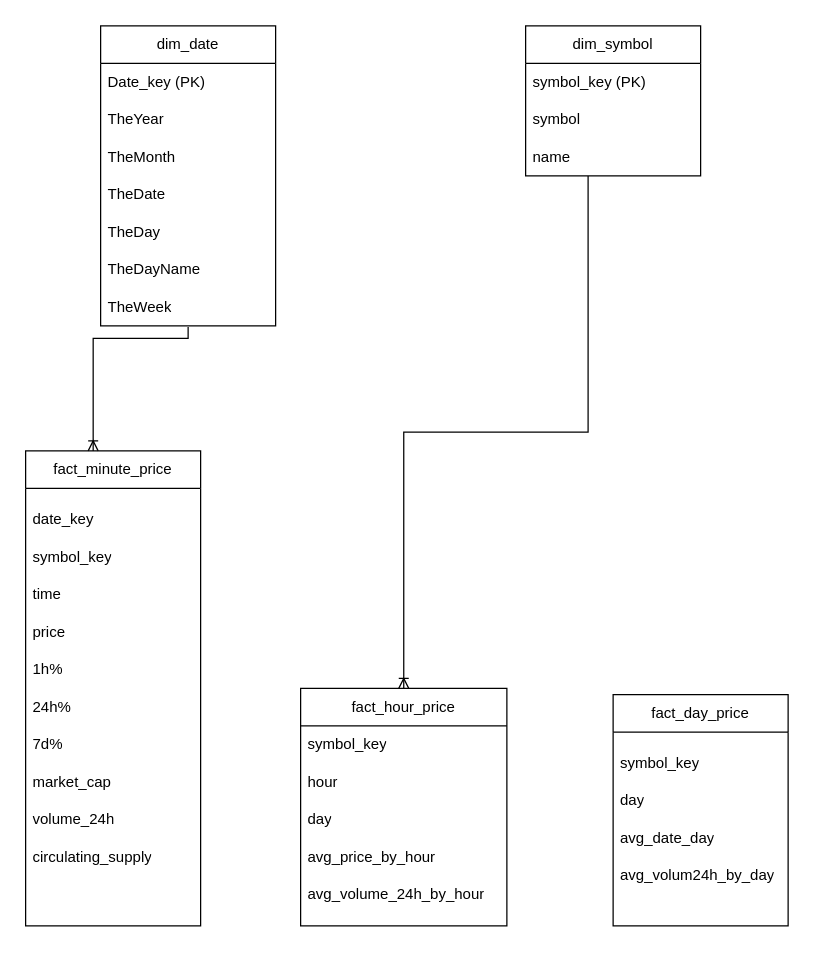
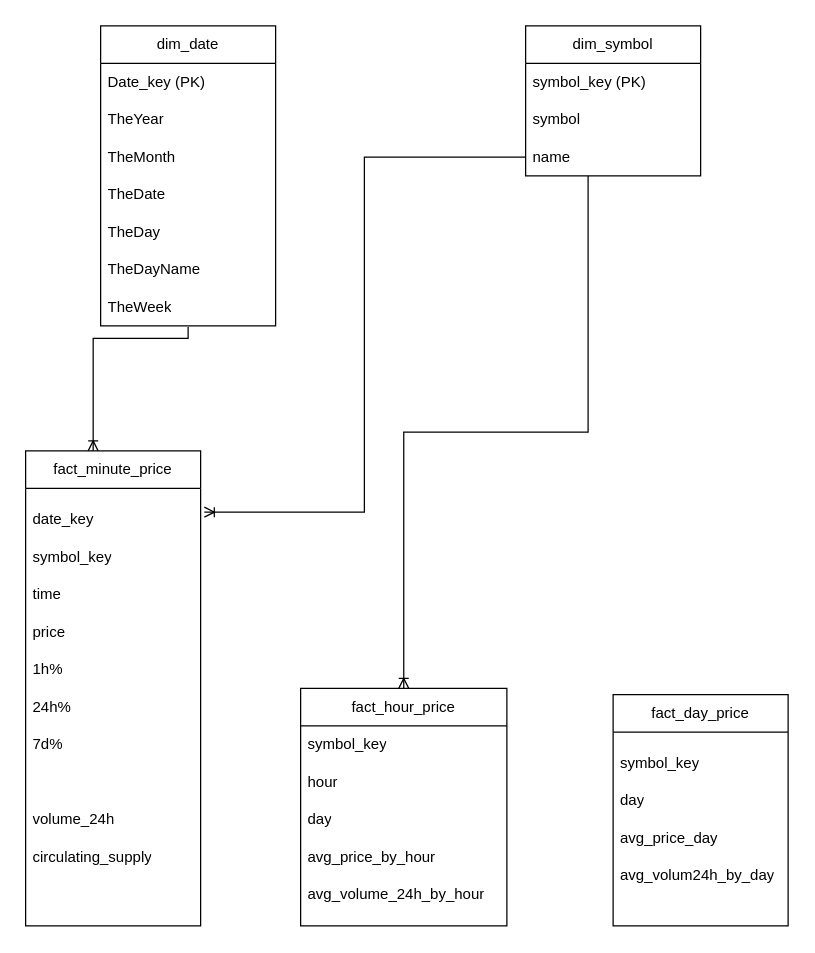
none -> (364, 335)
(113, 782) -> none
(671, 838) -> (673, 838)
